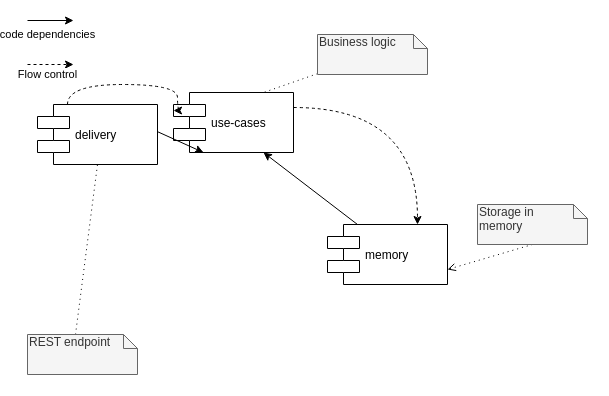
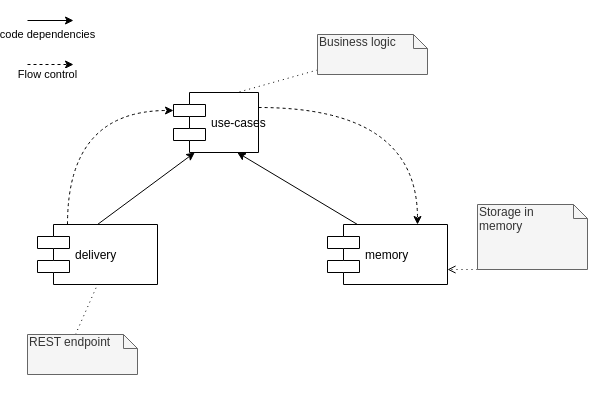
(234, 123) -> (216, 123)
(98, 135) -> (98, 255)
(533, 225) -> (533, 237)
